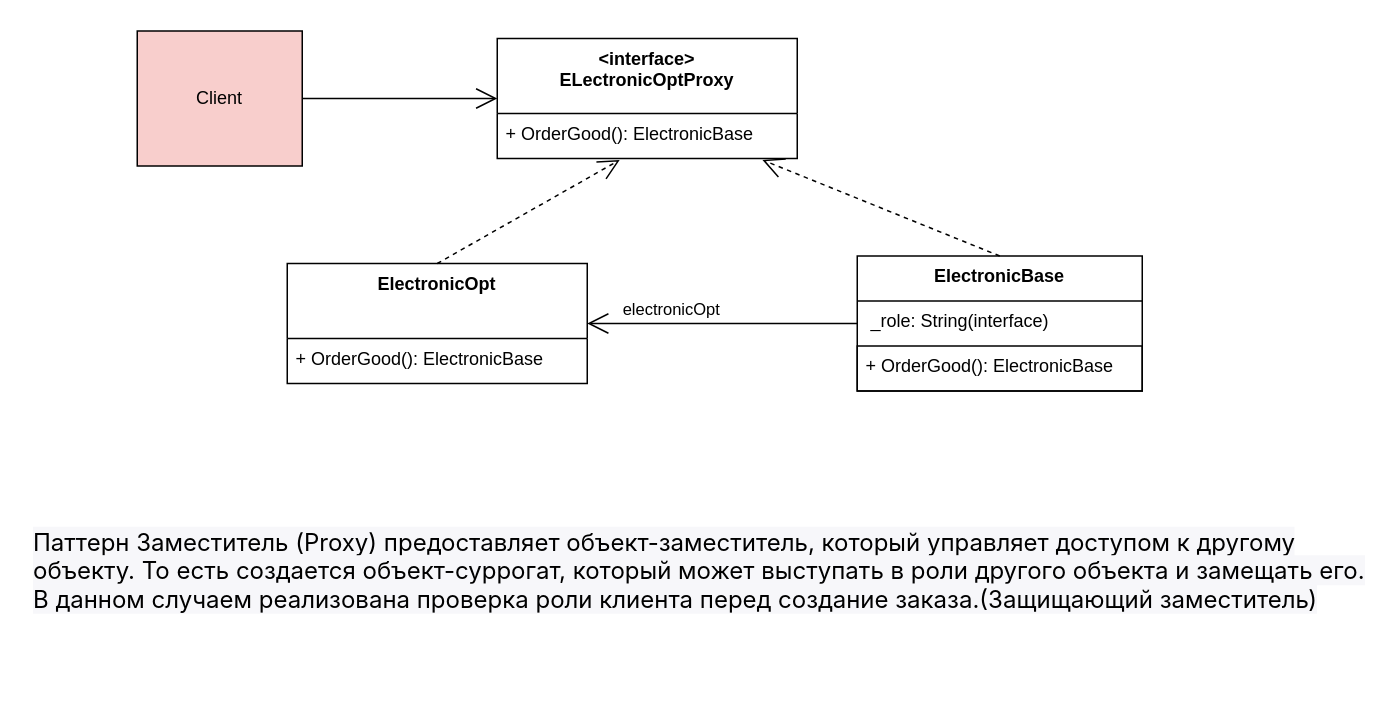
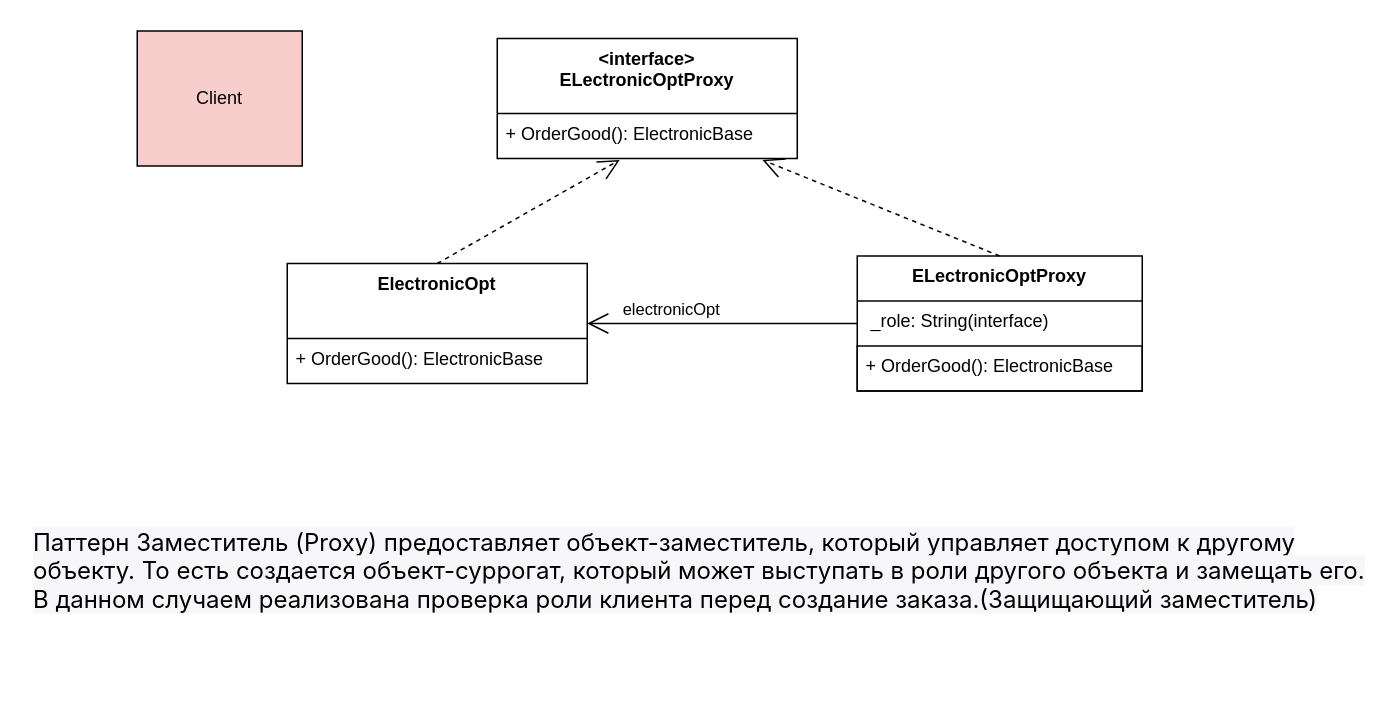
(398, 98) -> none
(1000, 277) -> (1000, 277)
